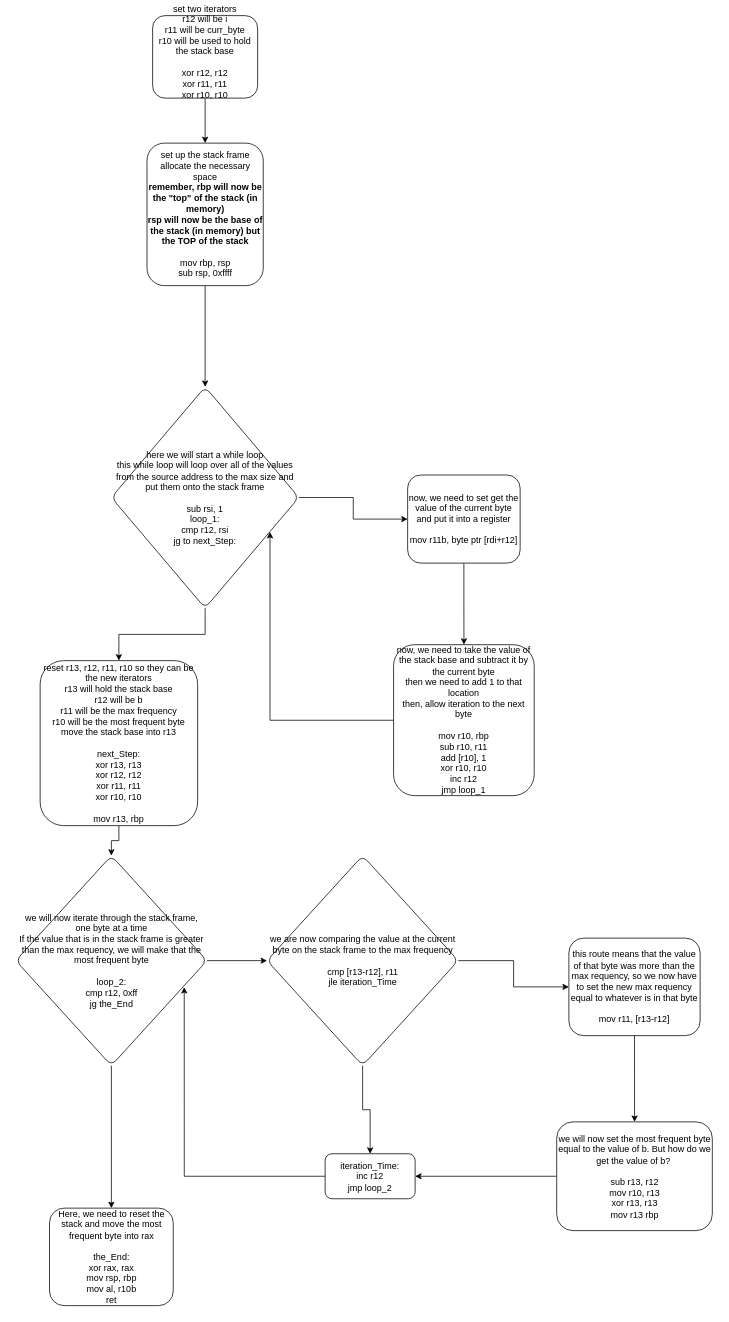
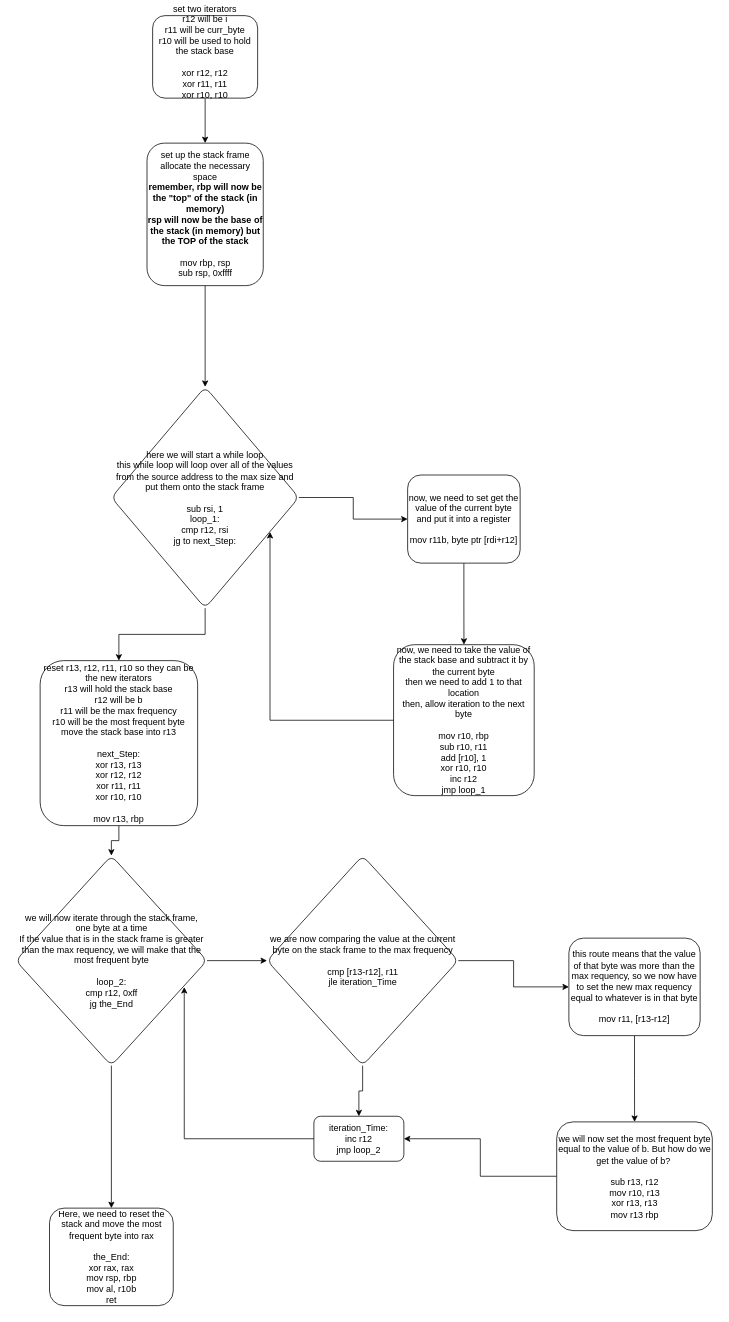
(370, 1176) -> (359, 1139)
